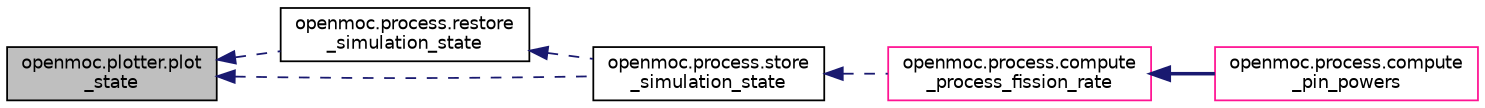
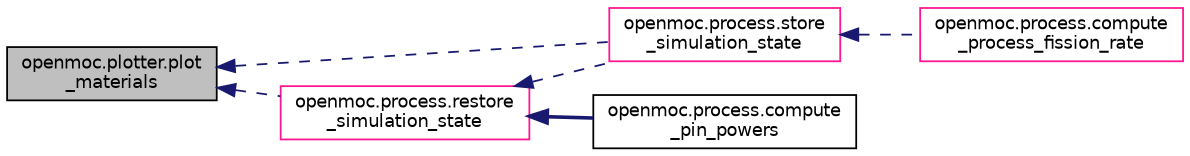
(405, 35) -> (405, 113)
(112, 74) -> (112, 74)
(709, 74) -> (725, 35)
(1192, 74) -> (570, 117)
(1347, 74) -> (725, 122)
